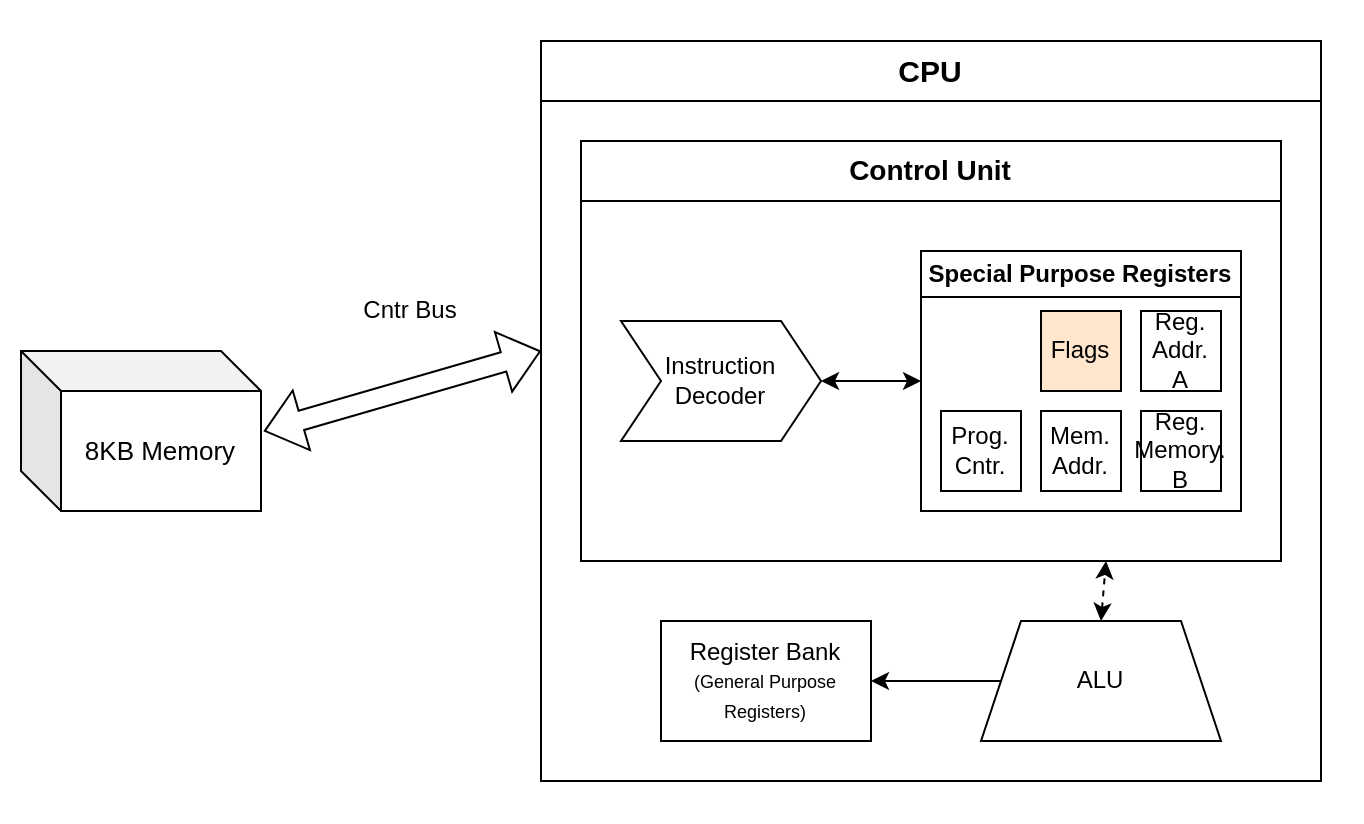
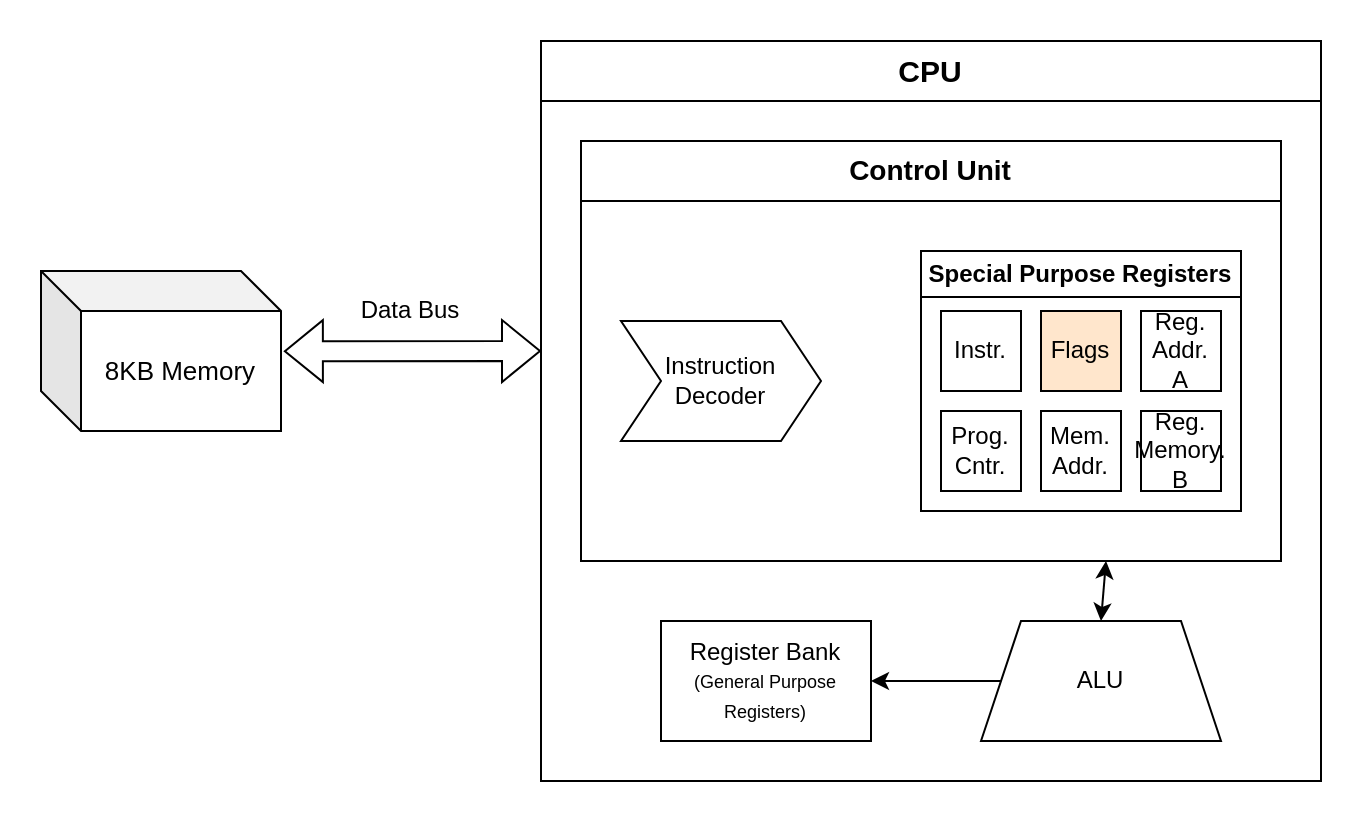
(411, 311) -> (411, 311)
none -> (981, 351)
(871, 381) -> none
(141, 431) -> (161, 351)
(1104, 589) -> (1104, 589)
